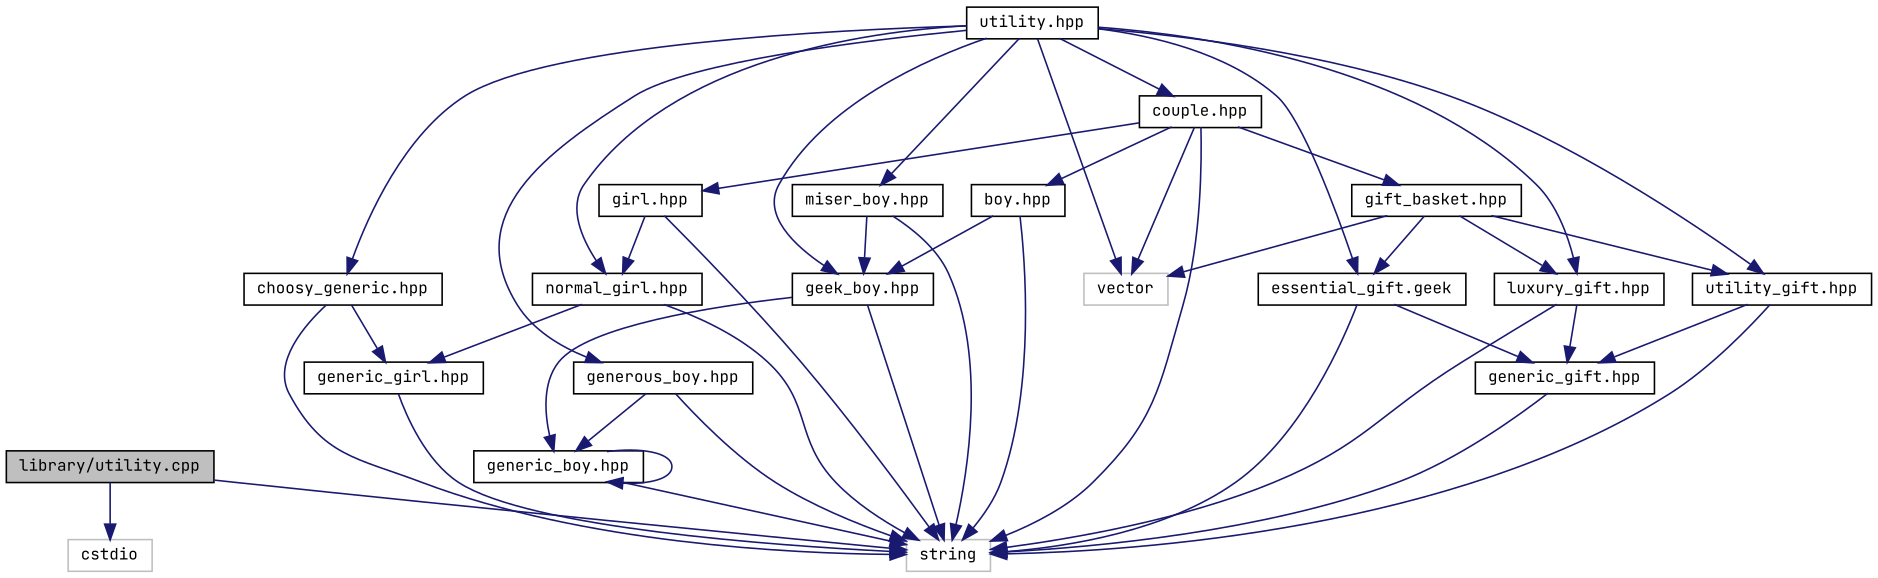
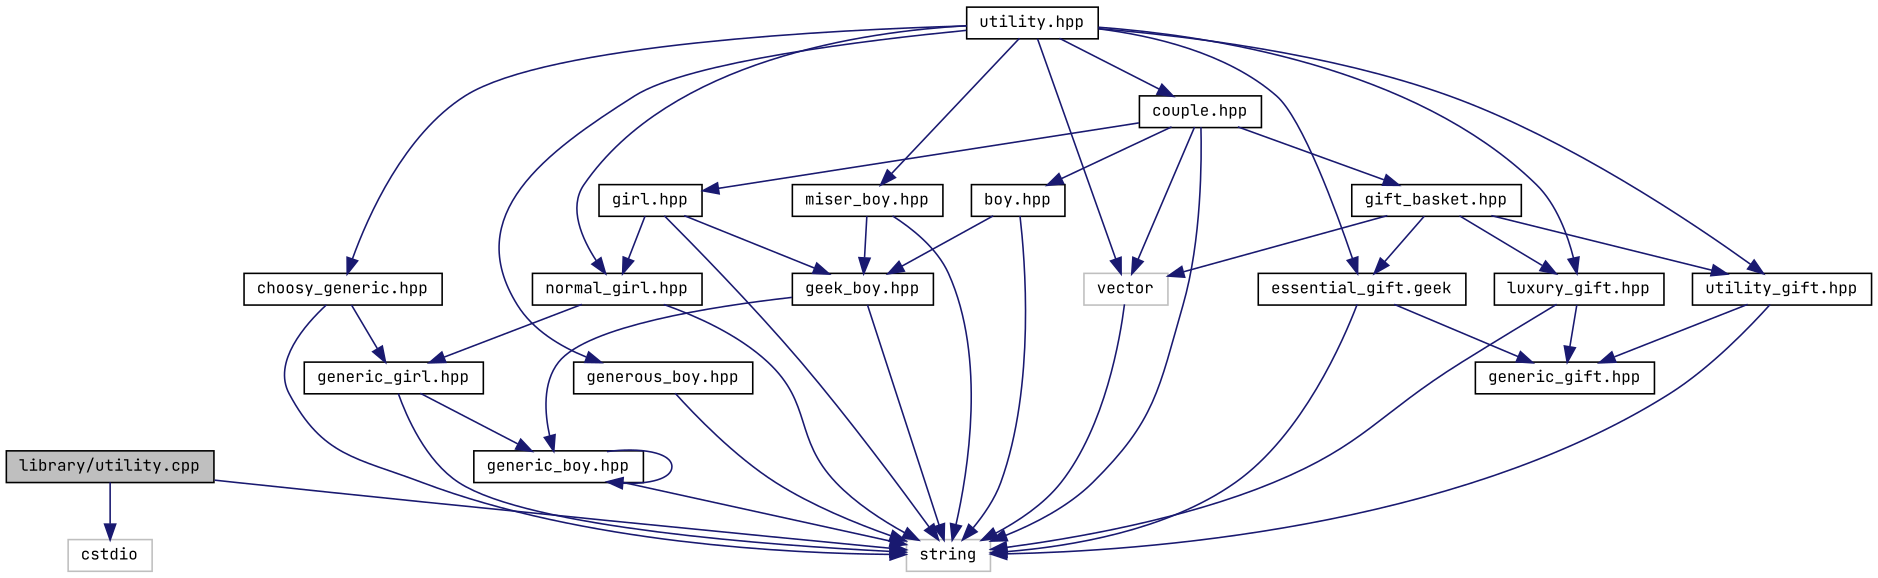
(829, 124) -> (749, 242)
(617, 417) -> (469, 419)
(1291, 514) -> (1089, 436)
